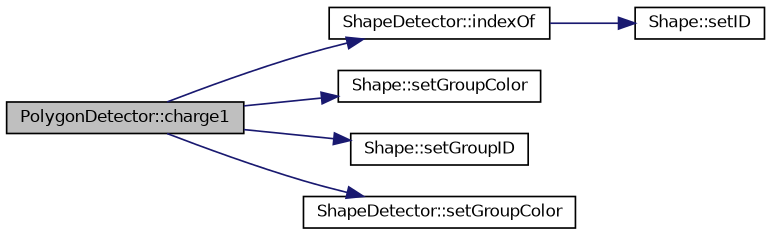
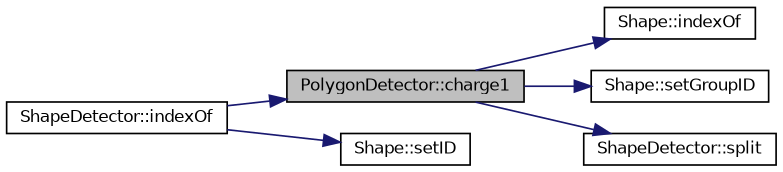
(256, 70) -> (249, 103)
(439, 86) -> (680, 23)
(439, 212) -> (680, 149)
